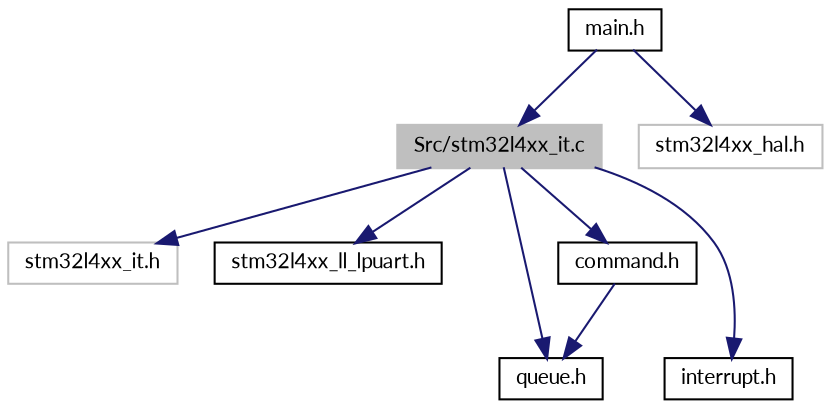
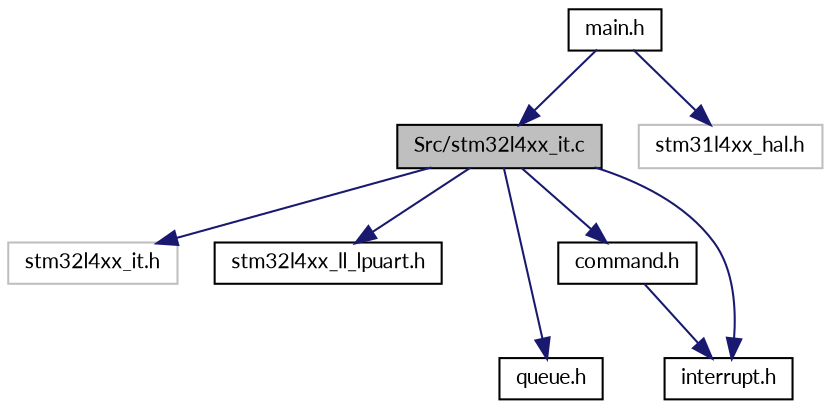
(499, 147) -> (499, 147)
(731, 147) -> (731, 147)
(595, 312) -> (671, 313)
